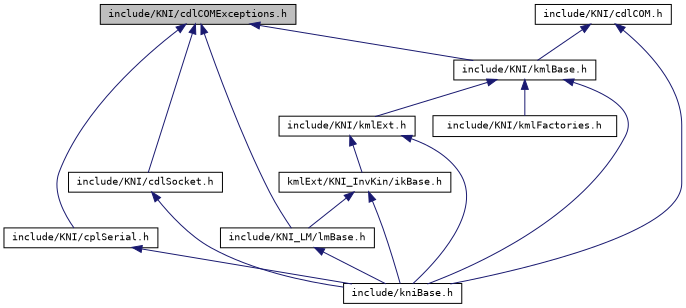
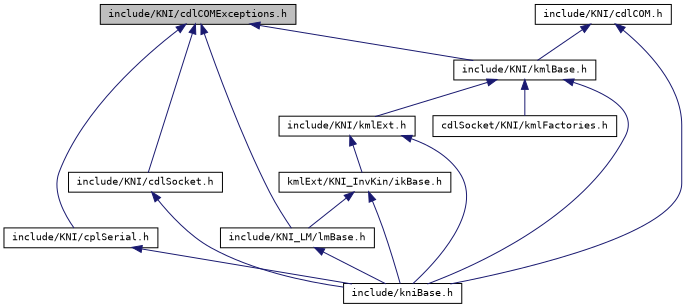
(525, 126) -> (525, 126)
